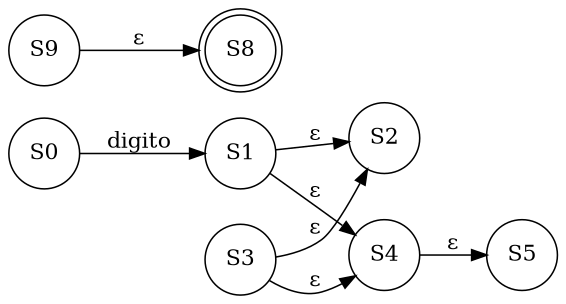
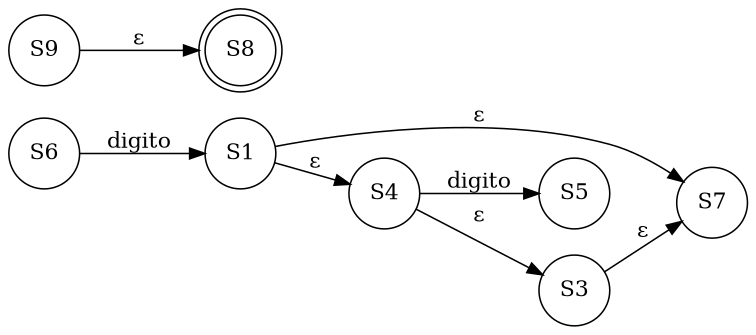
(384, 138) -> (712, 203)
(44, 154) -> (44, 154)
(453, 244) -> (479, 182)
(305, 293) -> (472, 238)
